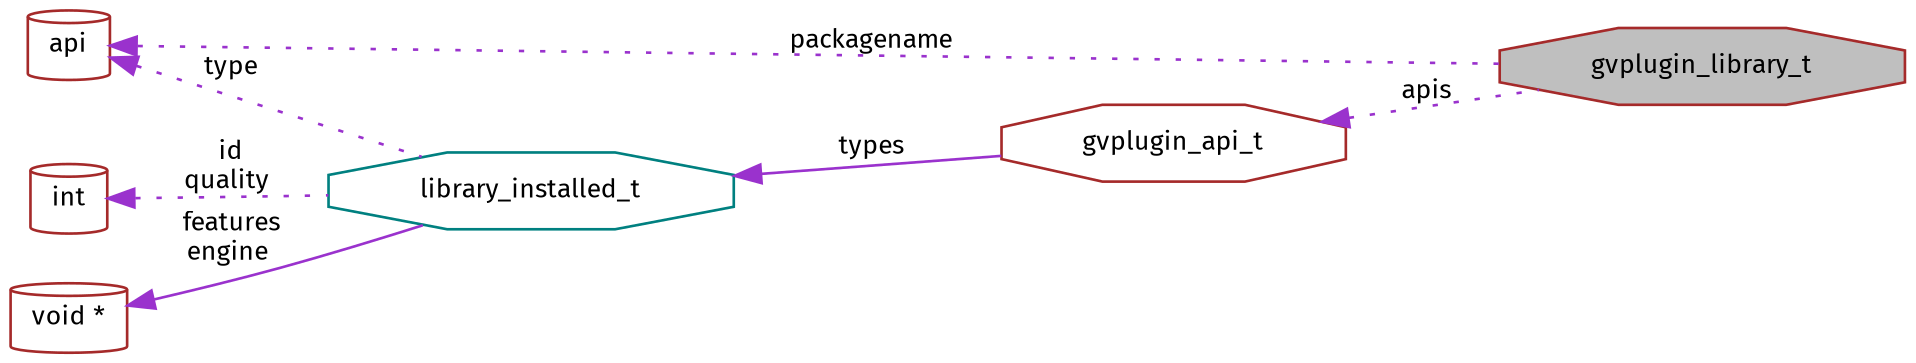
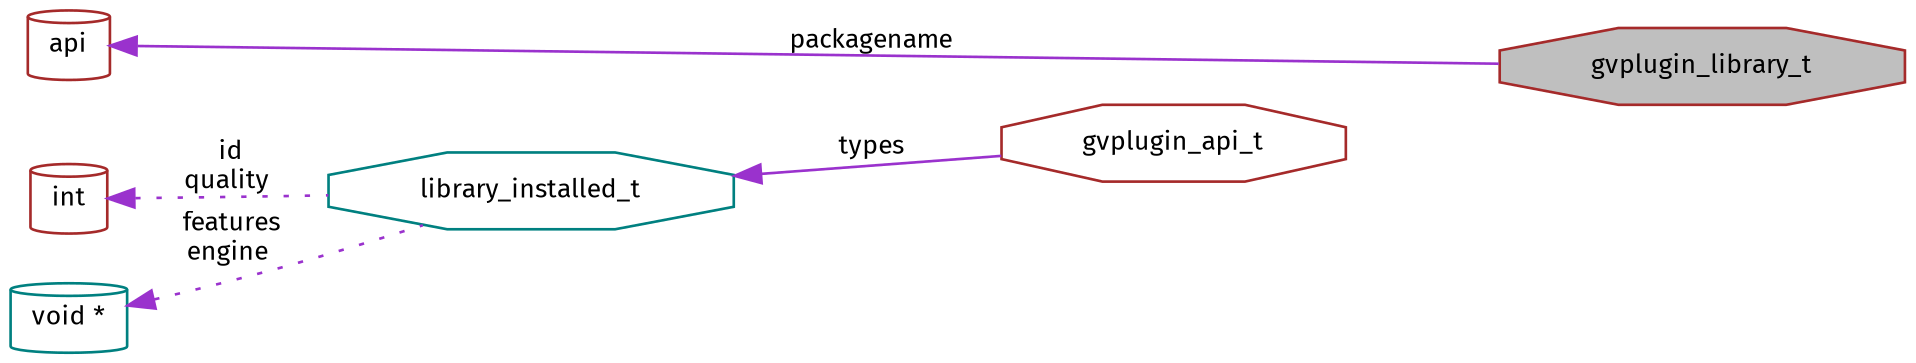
(818, 55) -> (818, 55)
(1444, 104) -> none
(279, 111) -> none
(289, 265) -> (289, 265)
(69, 318) -> (69, 318)
